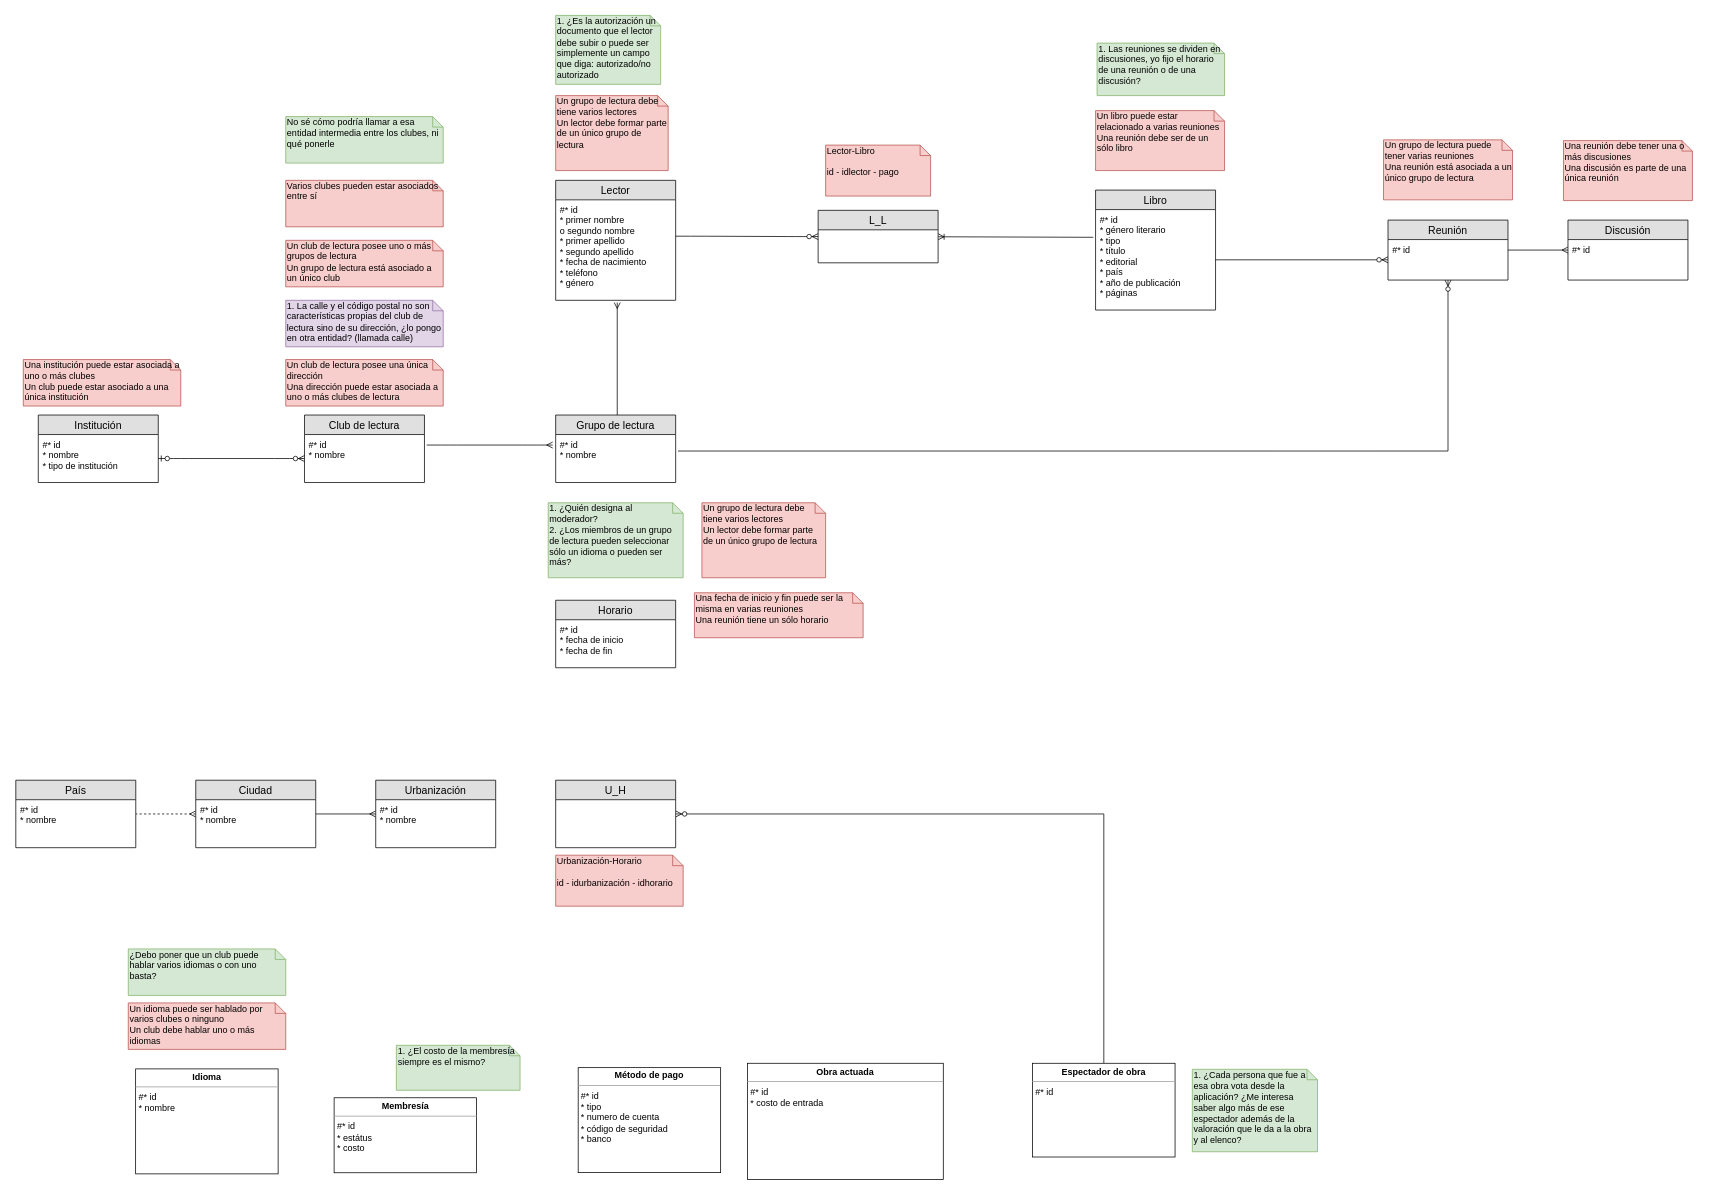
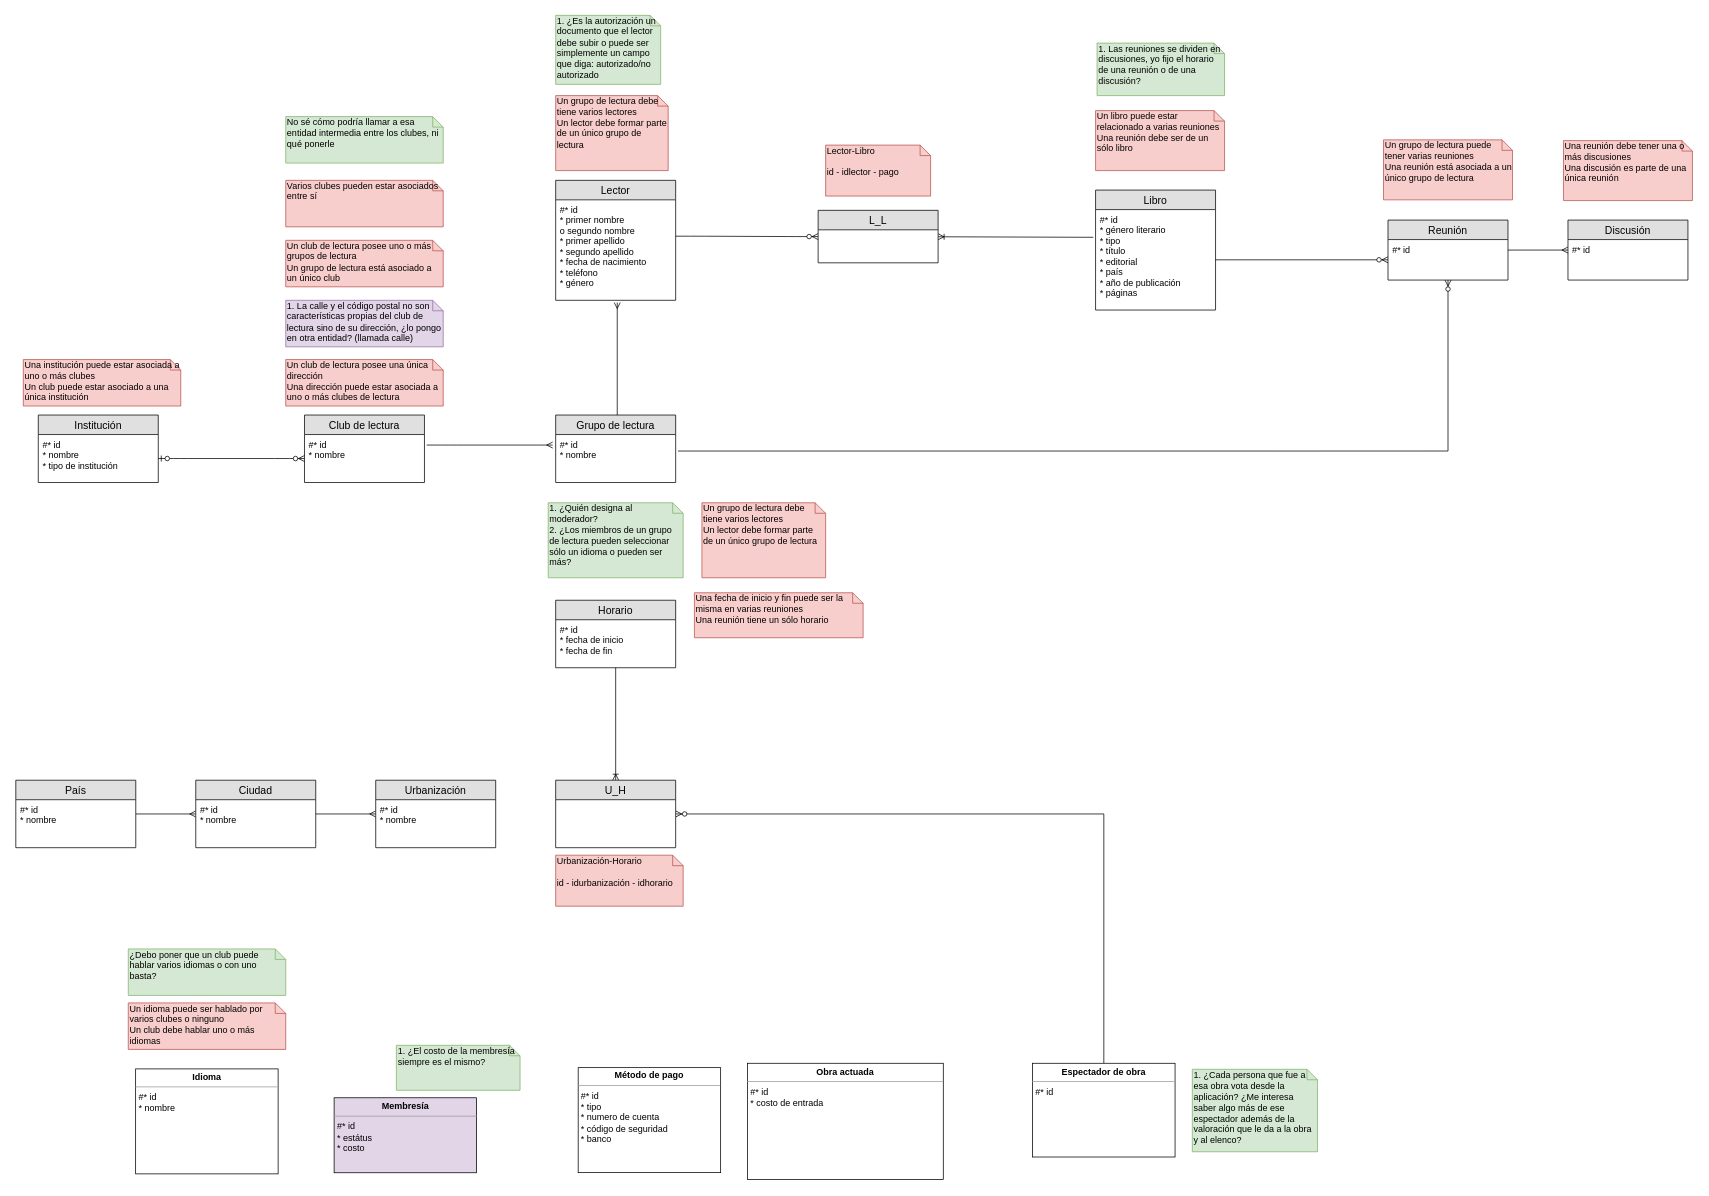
none -> (615, 724)
(165, 814) -> (165, 814)
(405, 1136) -> (405, 1136)
